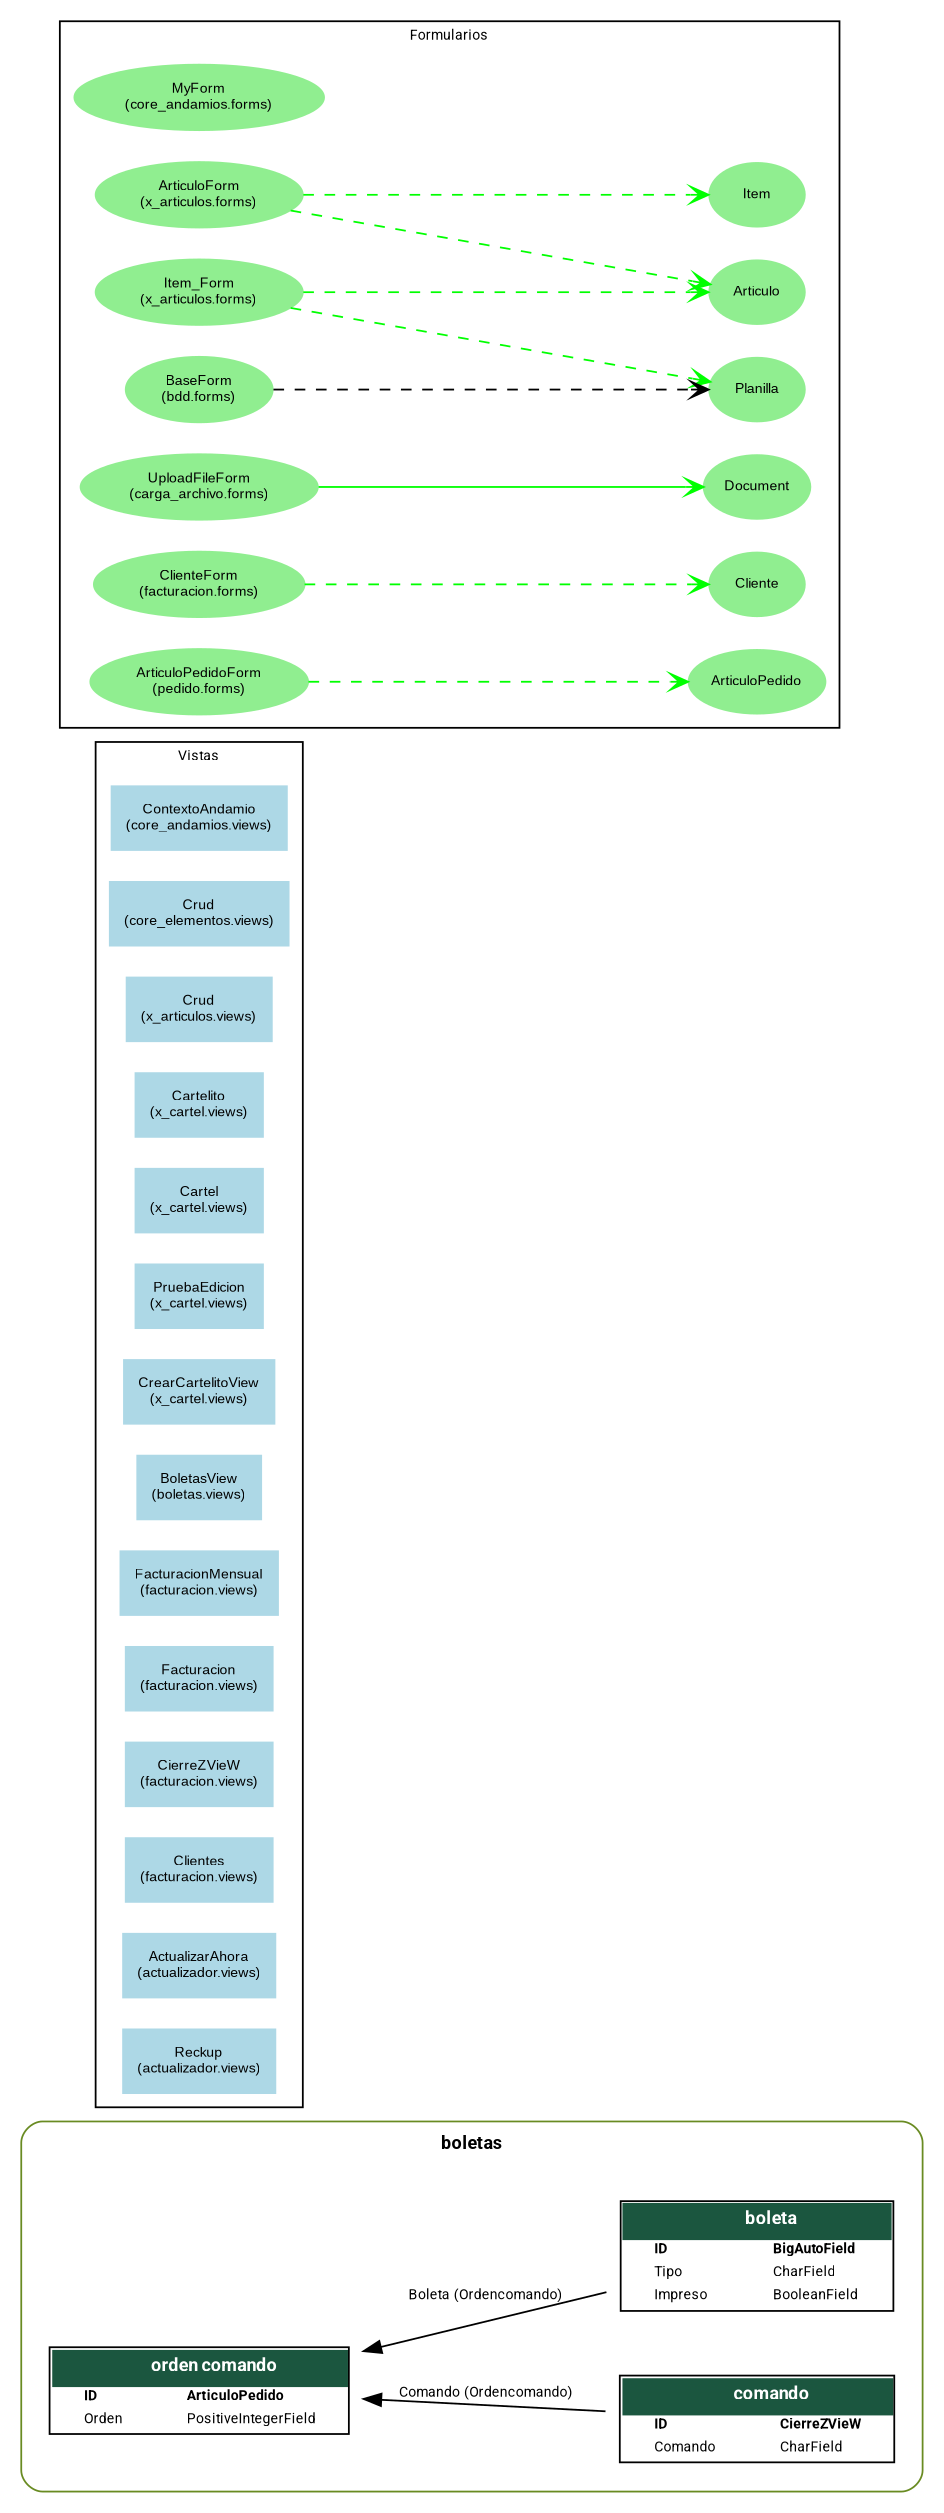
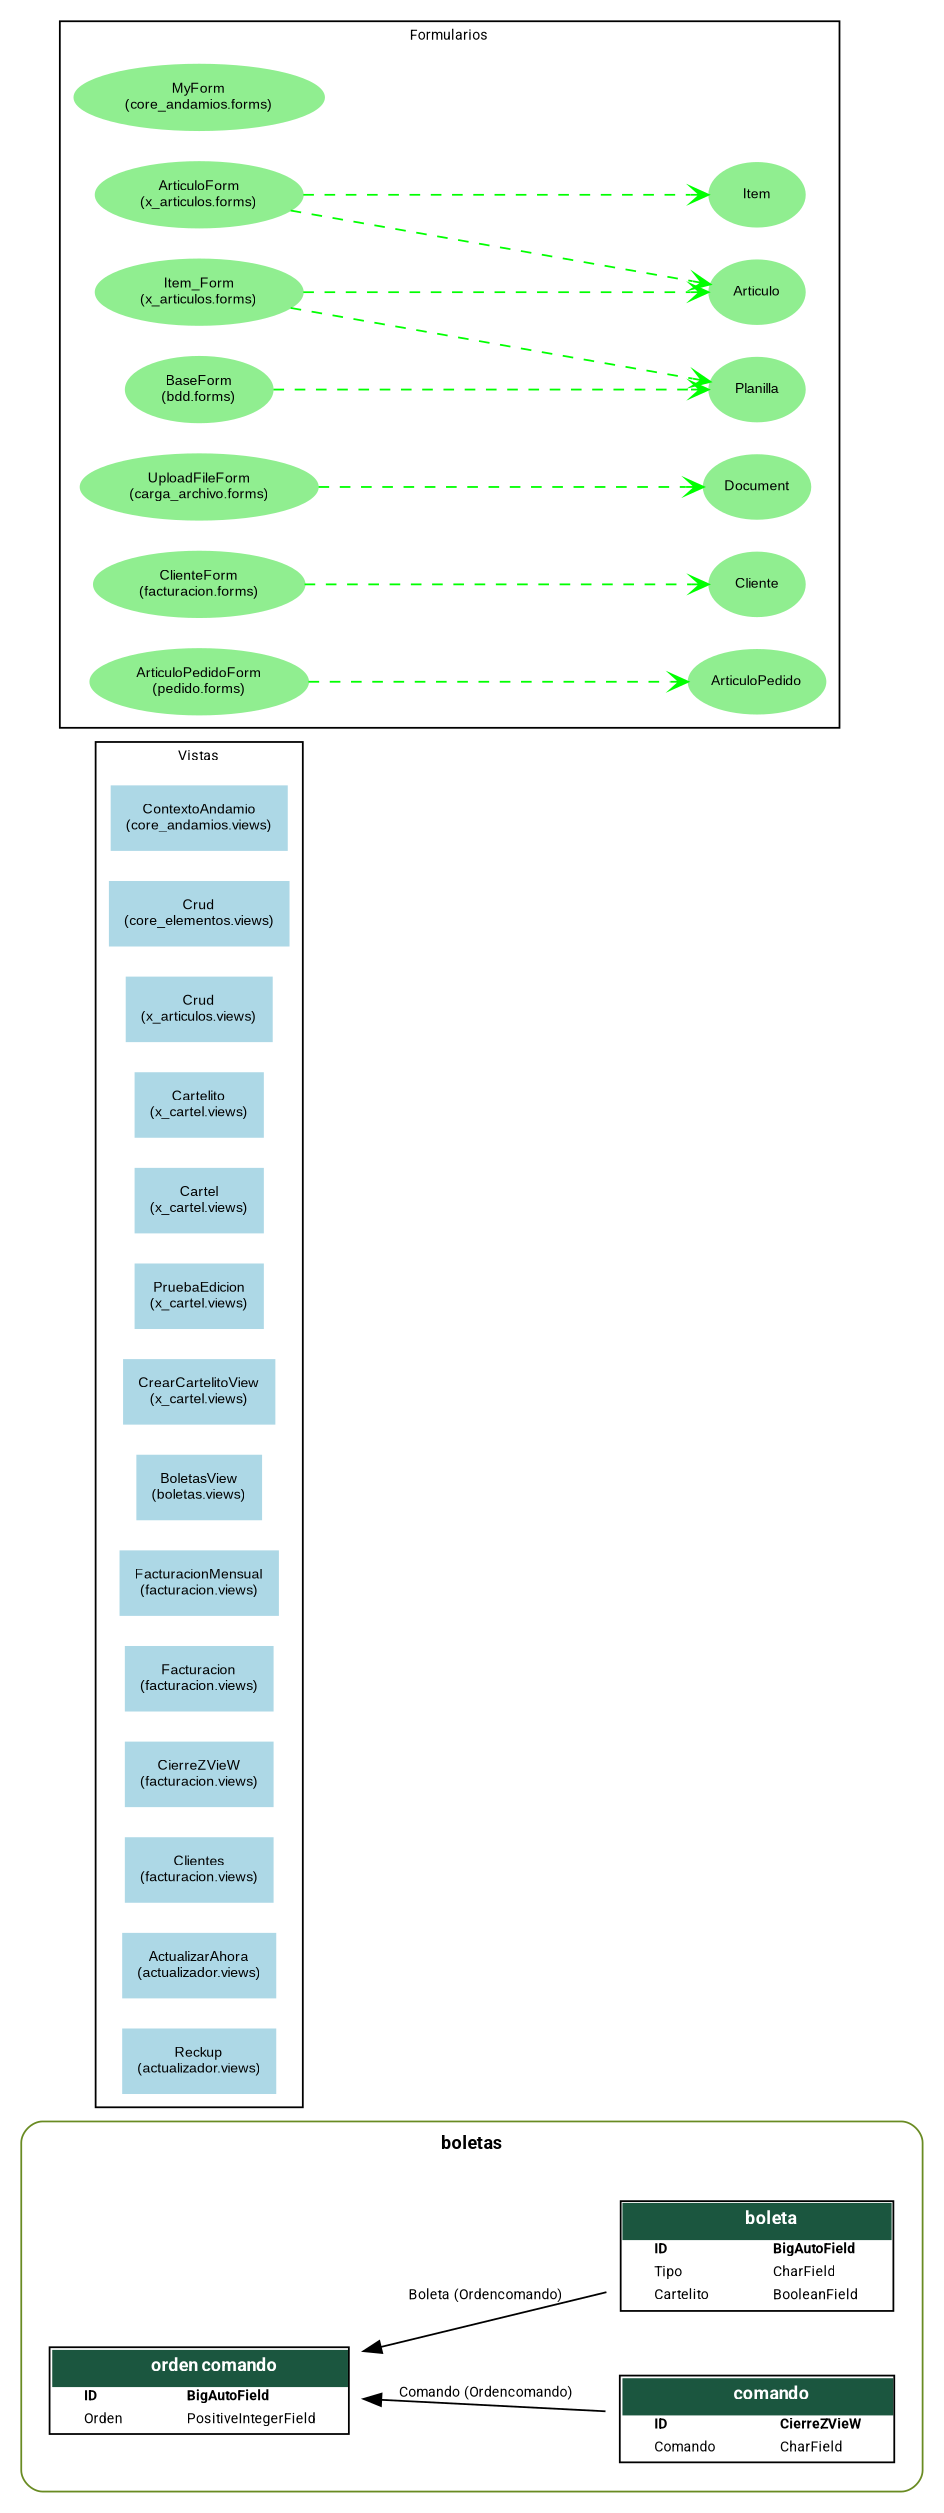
(482, 390) -> (482, 390)
(502, 487) -> (502, 487)
(682, 2295) -> (682, 2295)
(236, 2396) -> (228, 2396)
